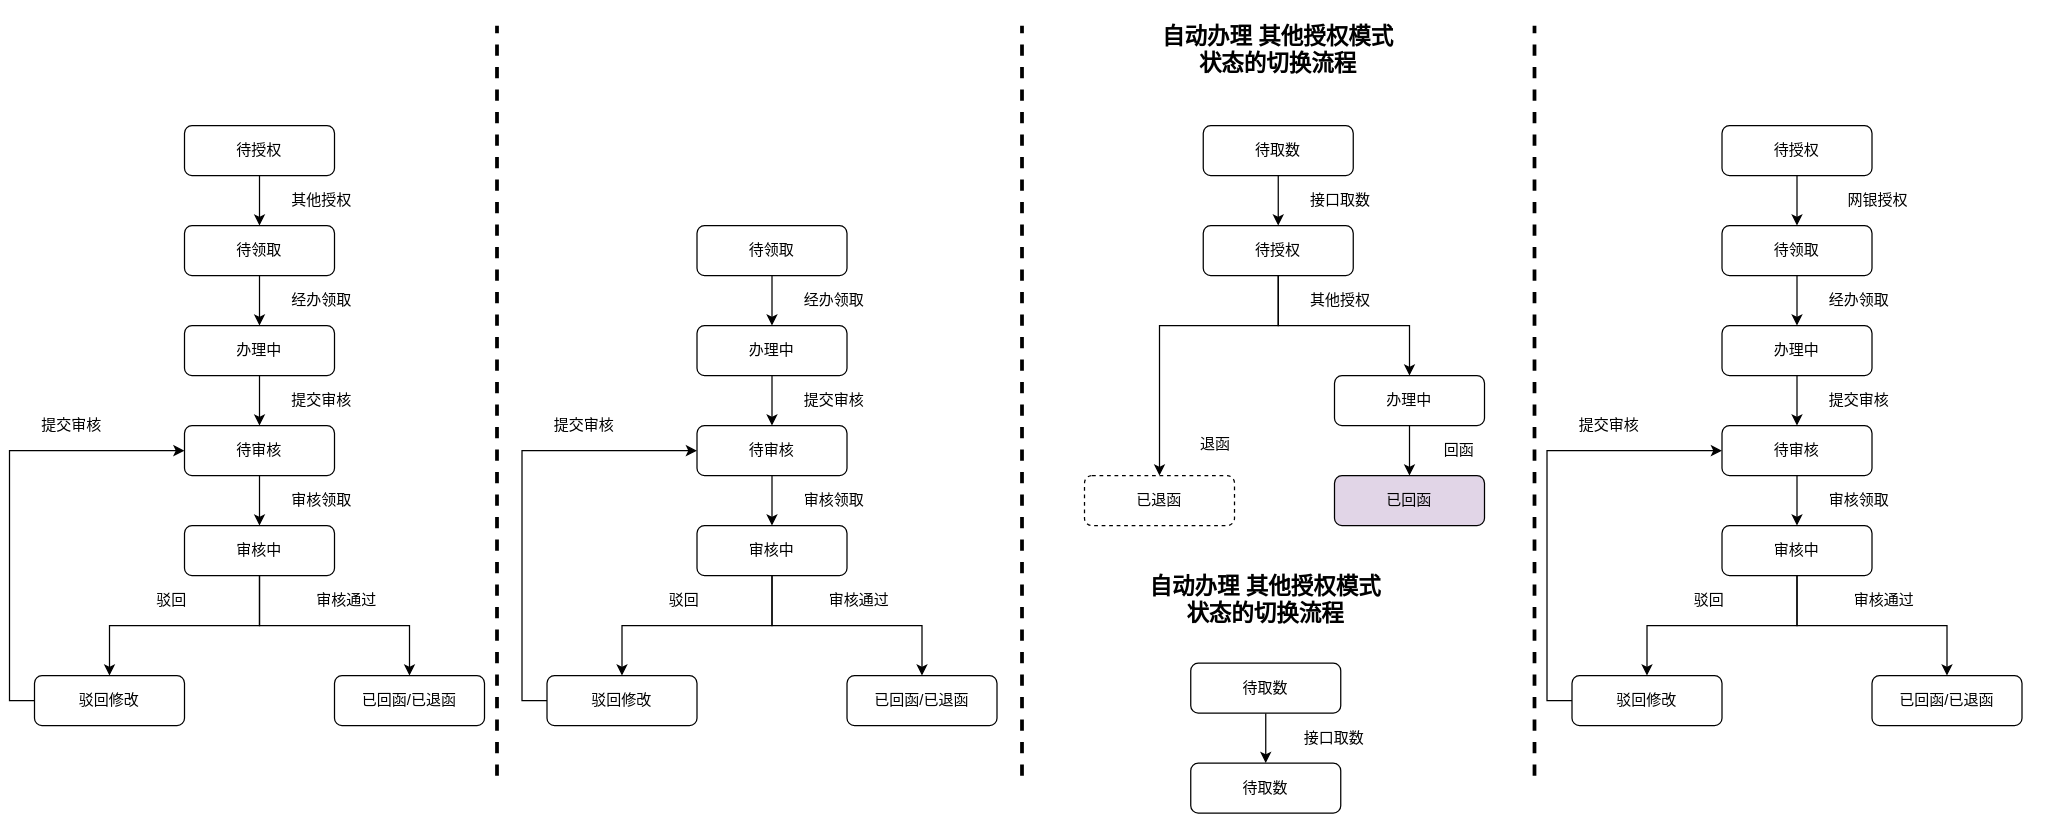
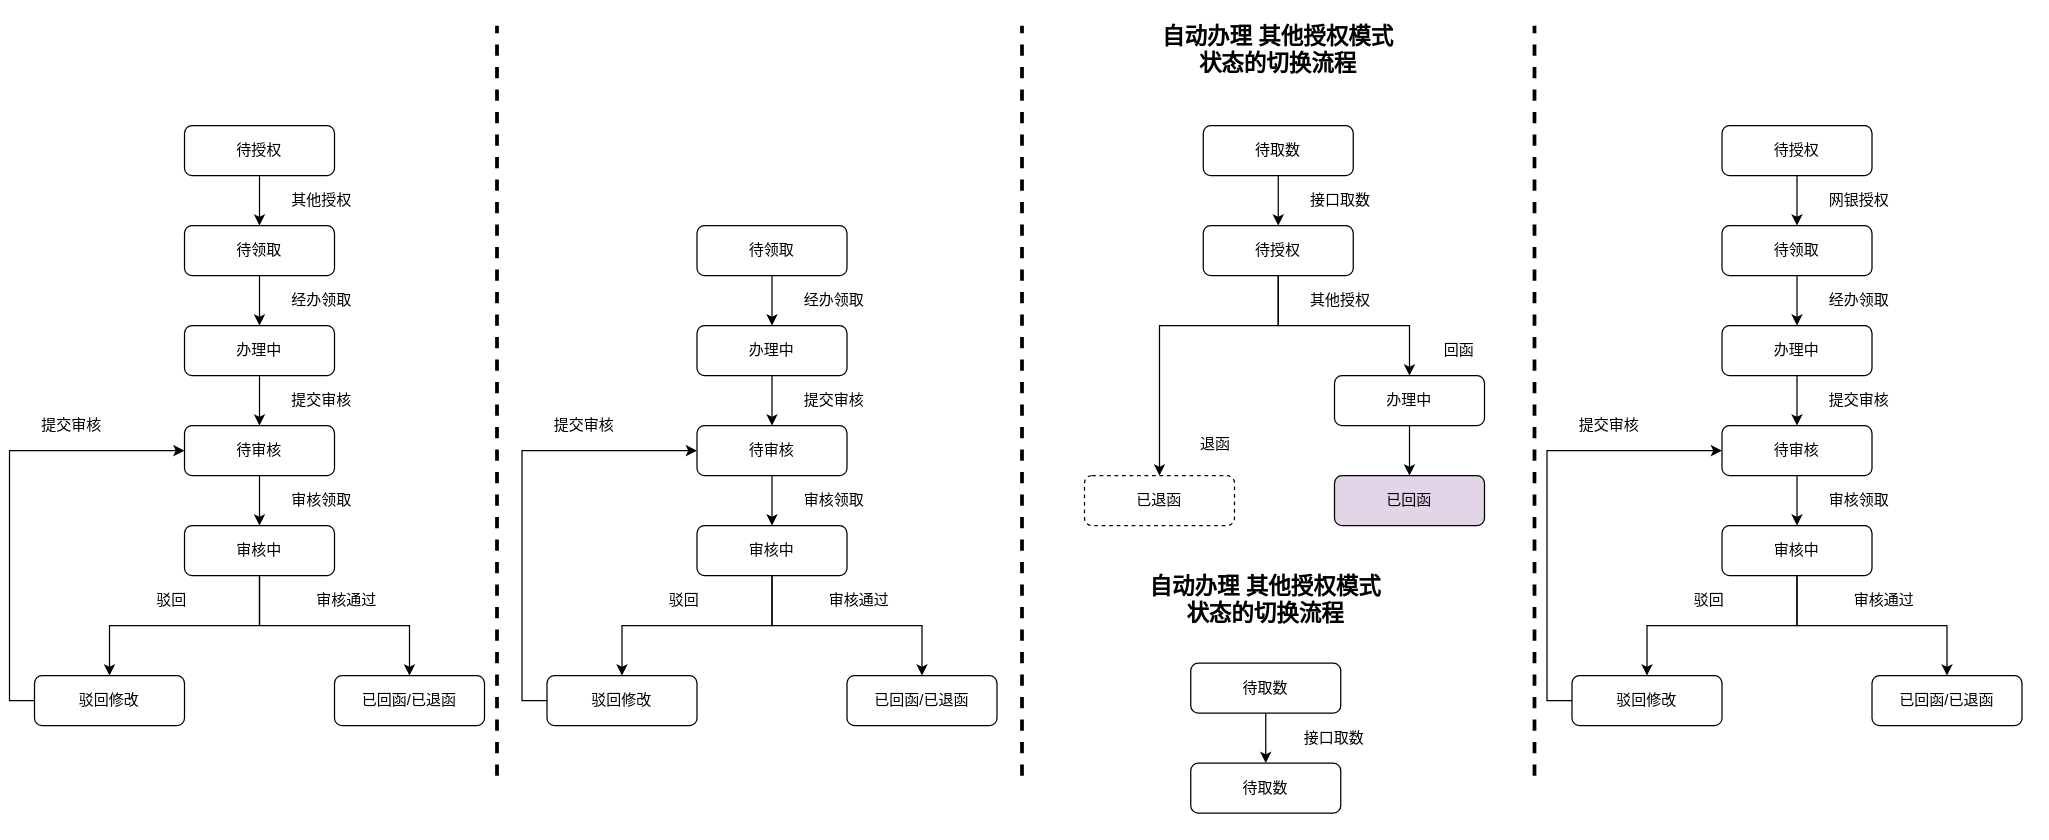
(1878, 201) -> (1859, 201)
(1459, 451) -> (1459, 351)
